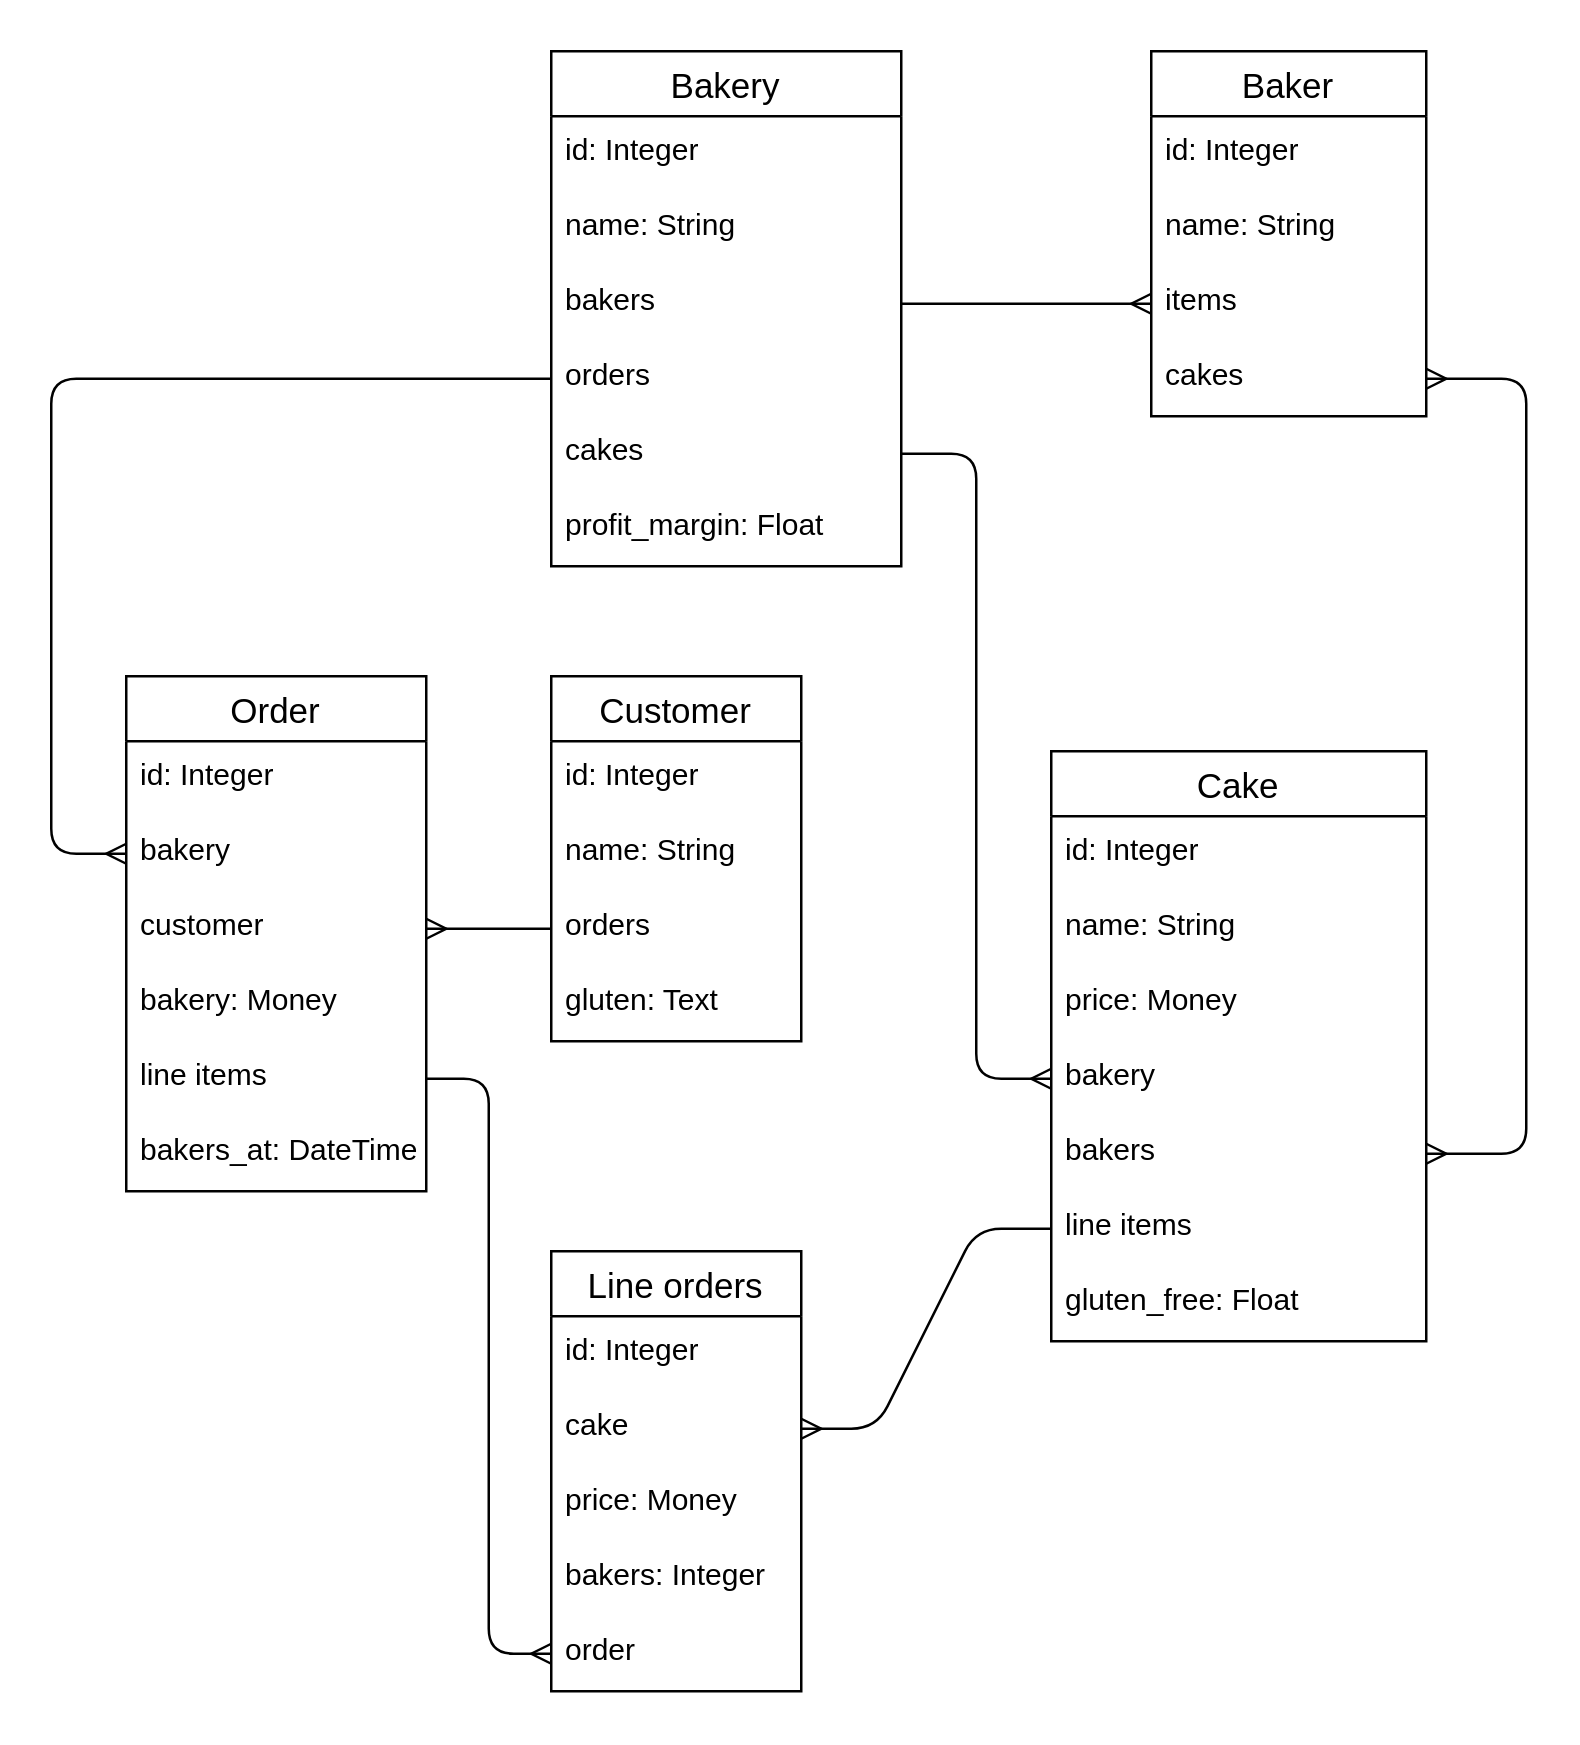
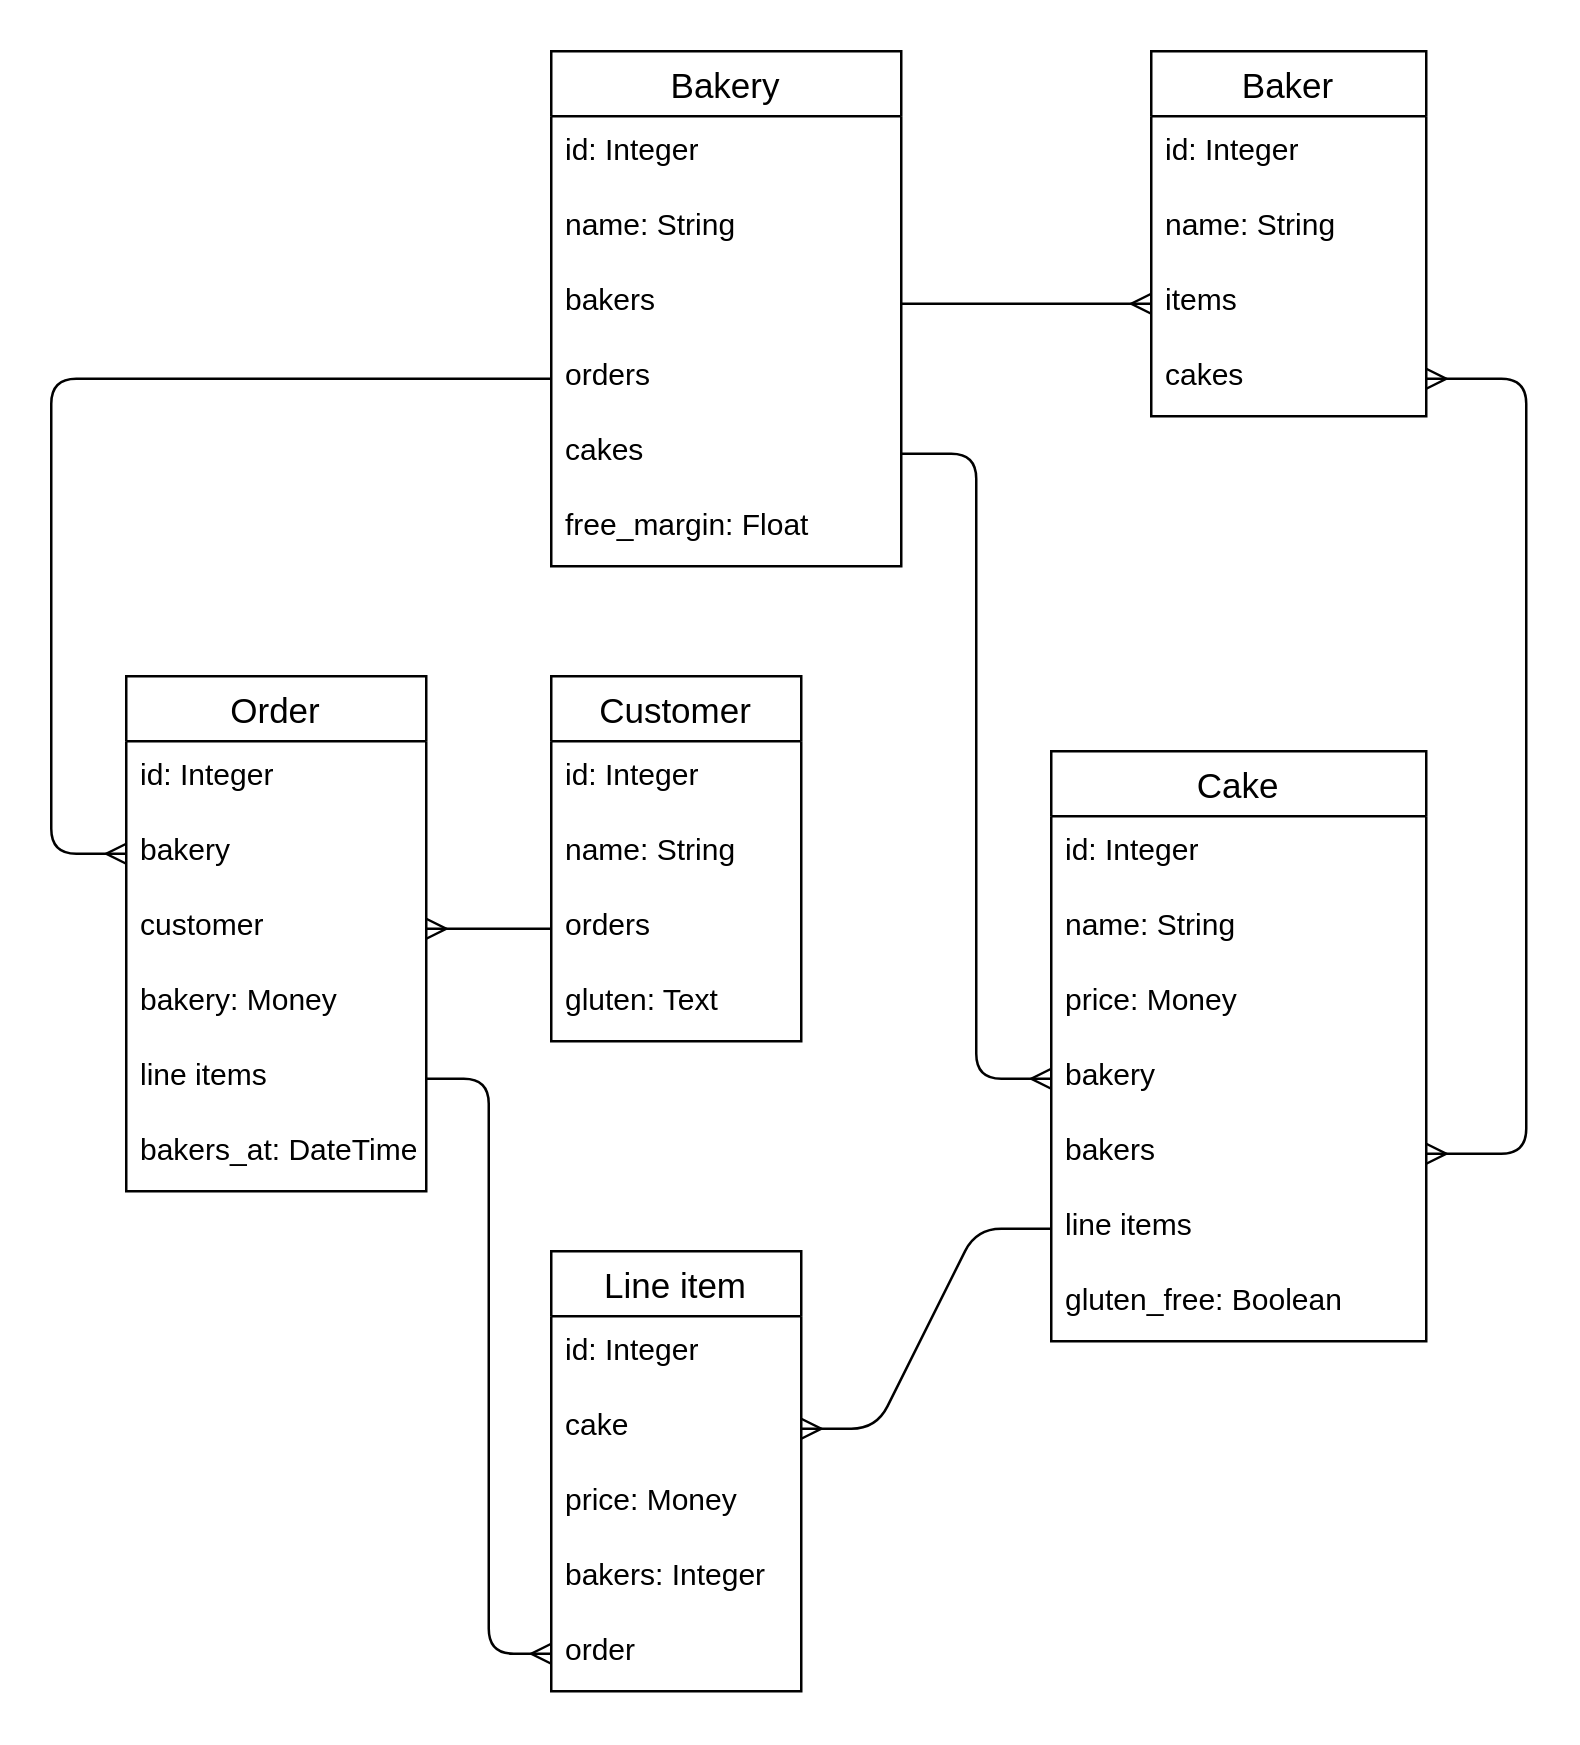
(714, 525) -> (701, 525)
(675, 1286) -> (675, 1286)
(1201, 1300) -> (1217, 1300)
